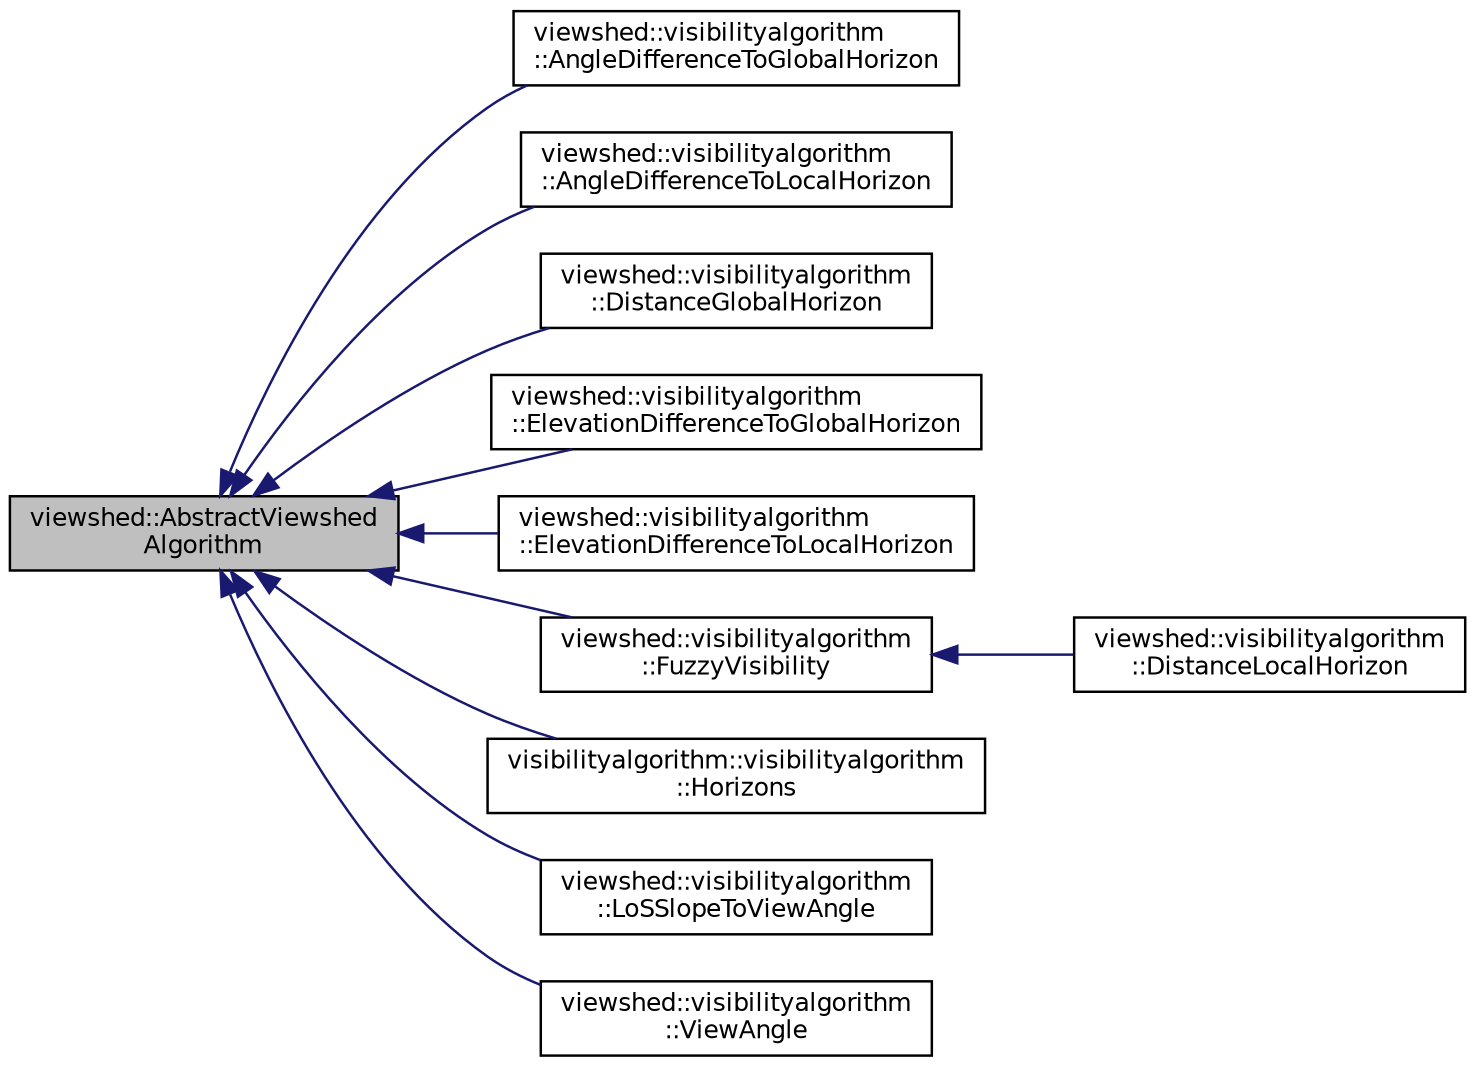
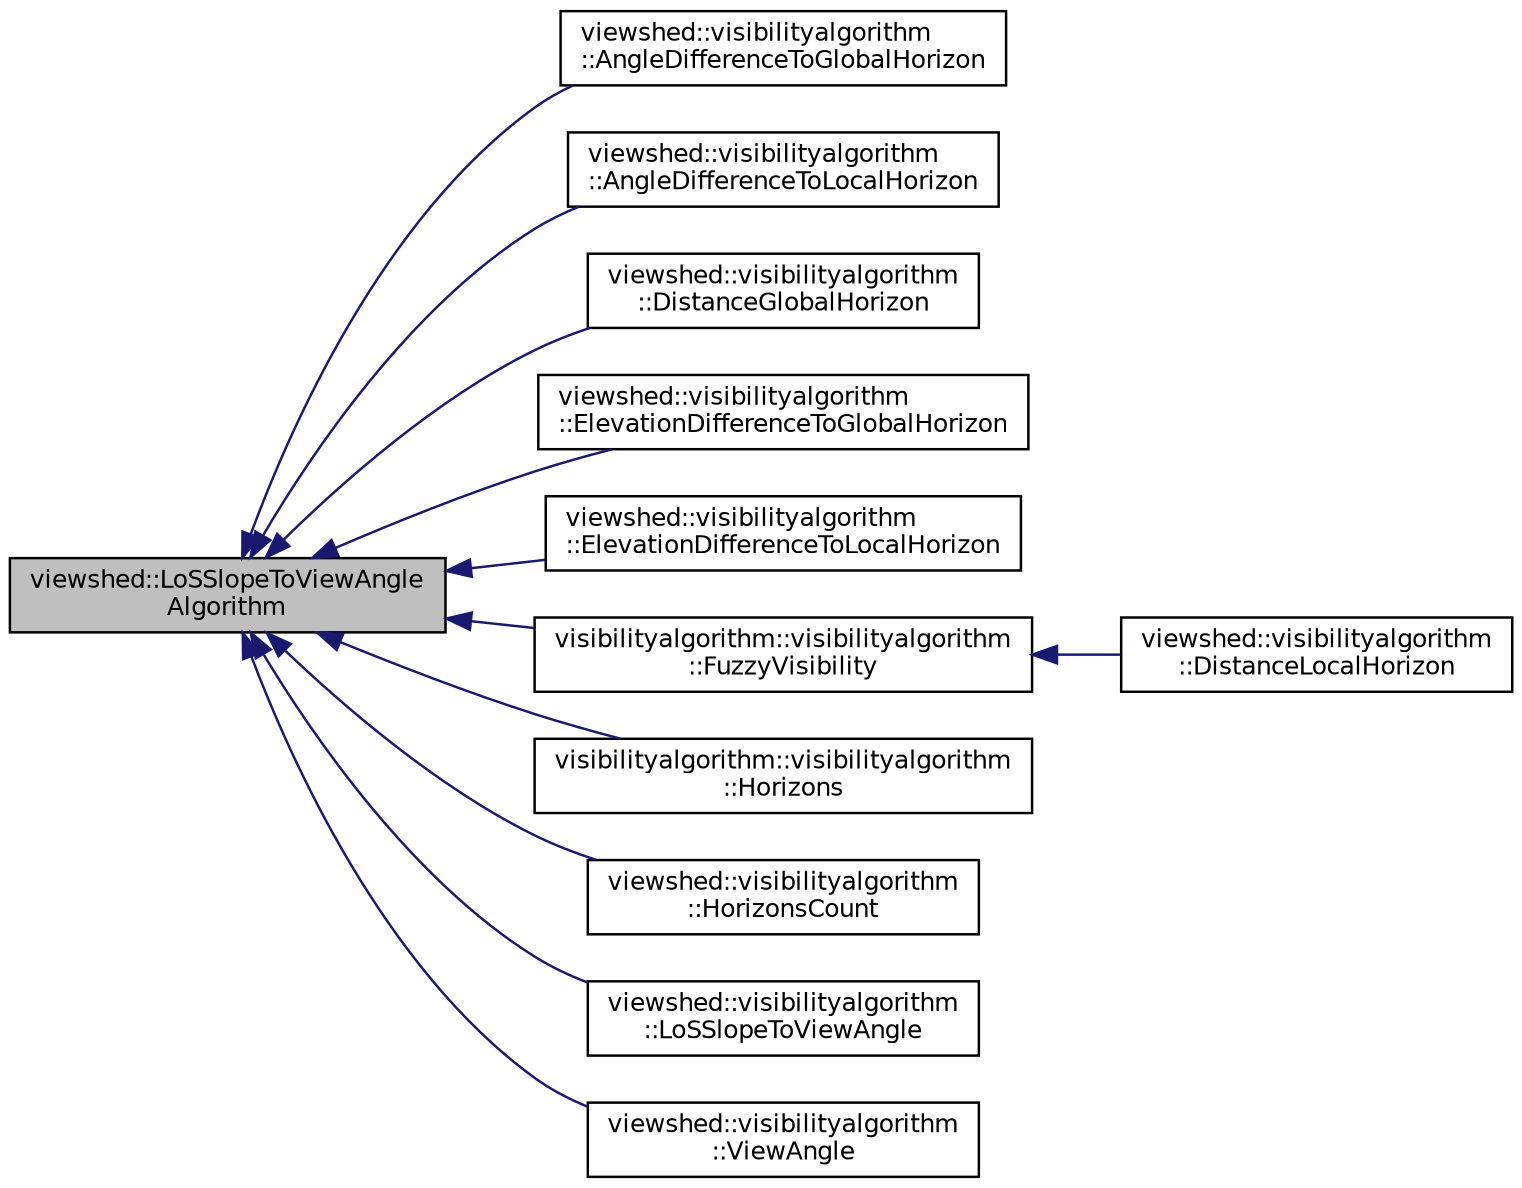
(204, 533) -> (228, 595)
(736, 655) -> (783, 655)
none -> (783, 897)
